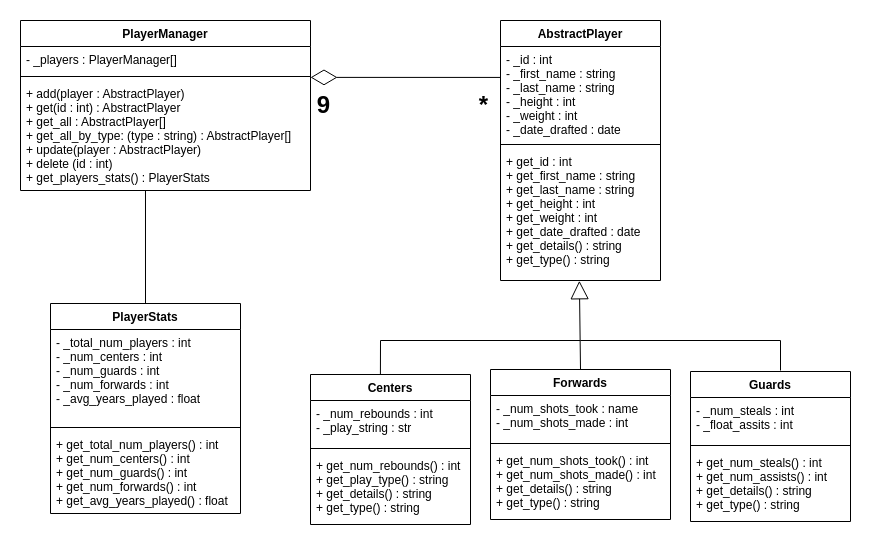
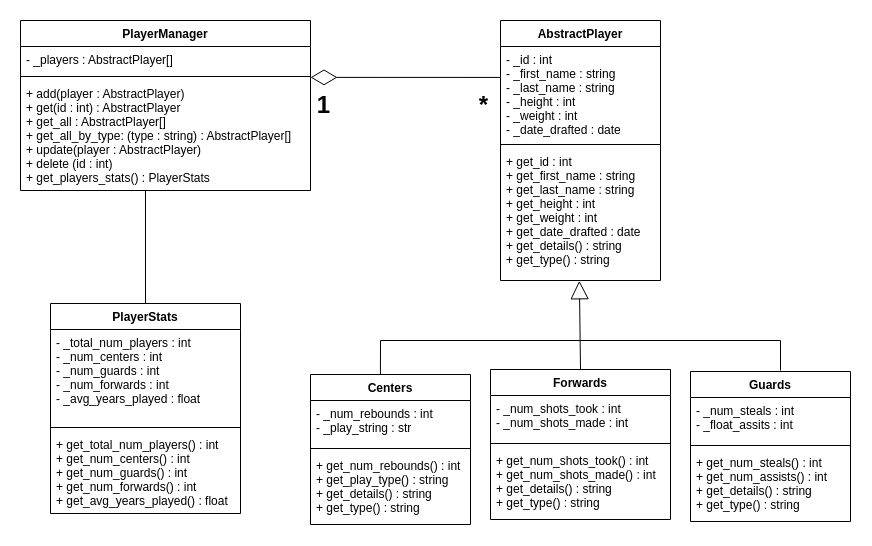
(111, 60) -> (114, 60)
(324, 106) -> (324, 106)
(570, 409) -> (565, 409)
